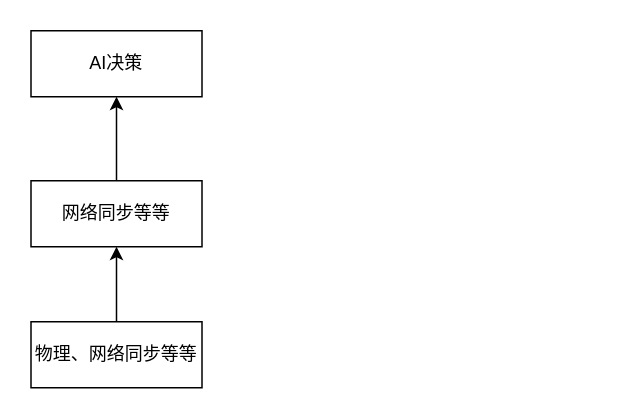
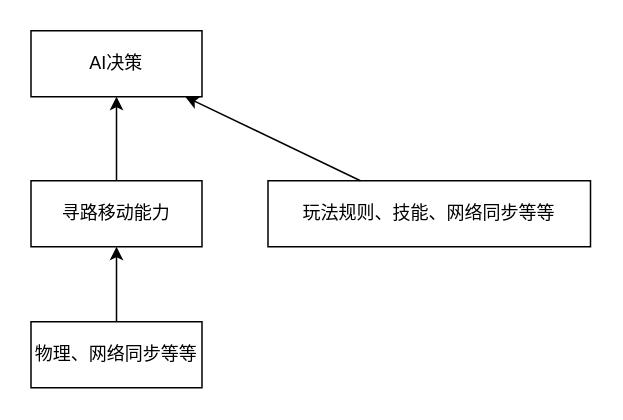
none -> (277, 141)
(116, 214) -> (116, 214)
none -> (429, 214)
